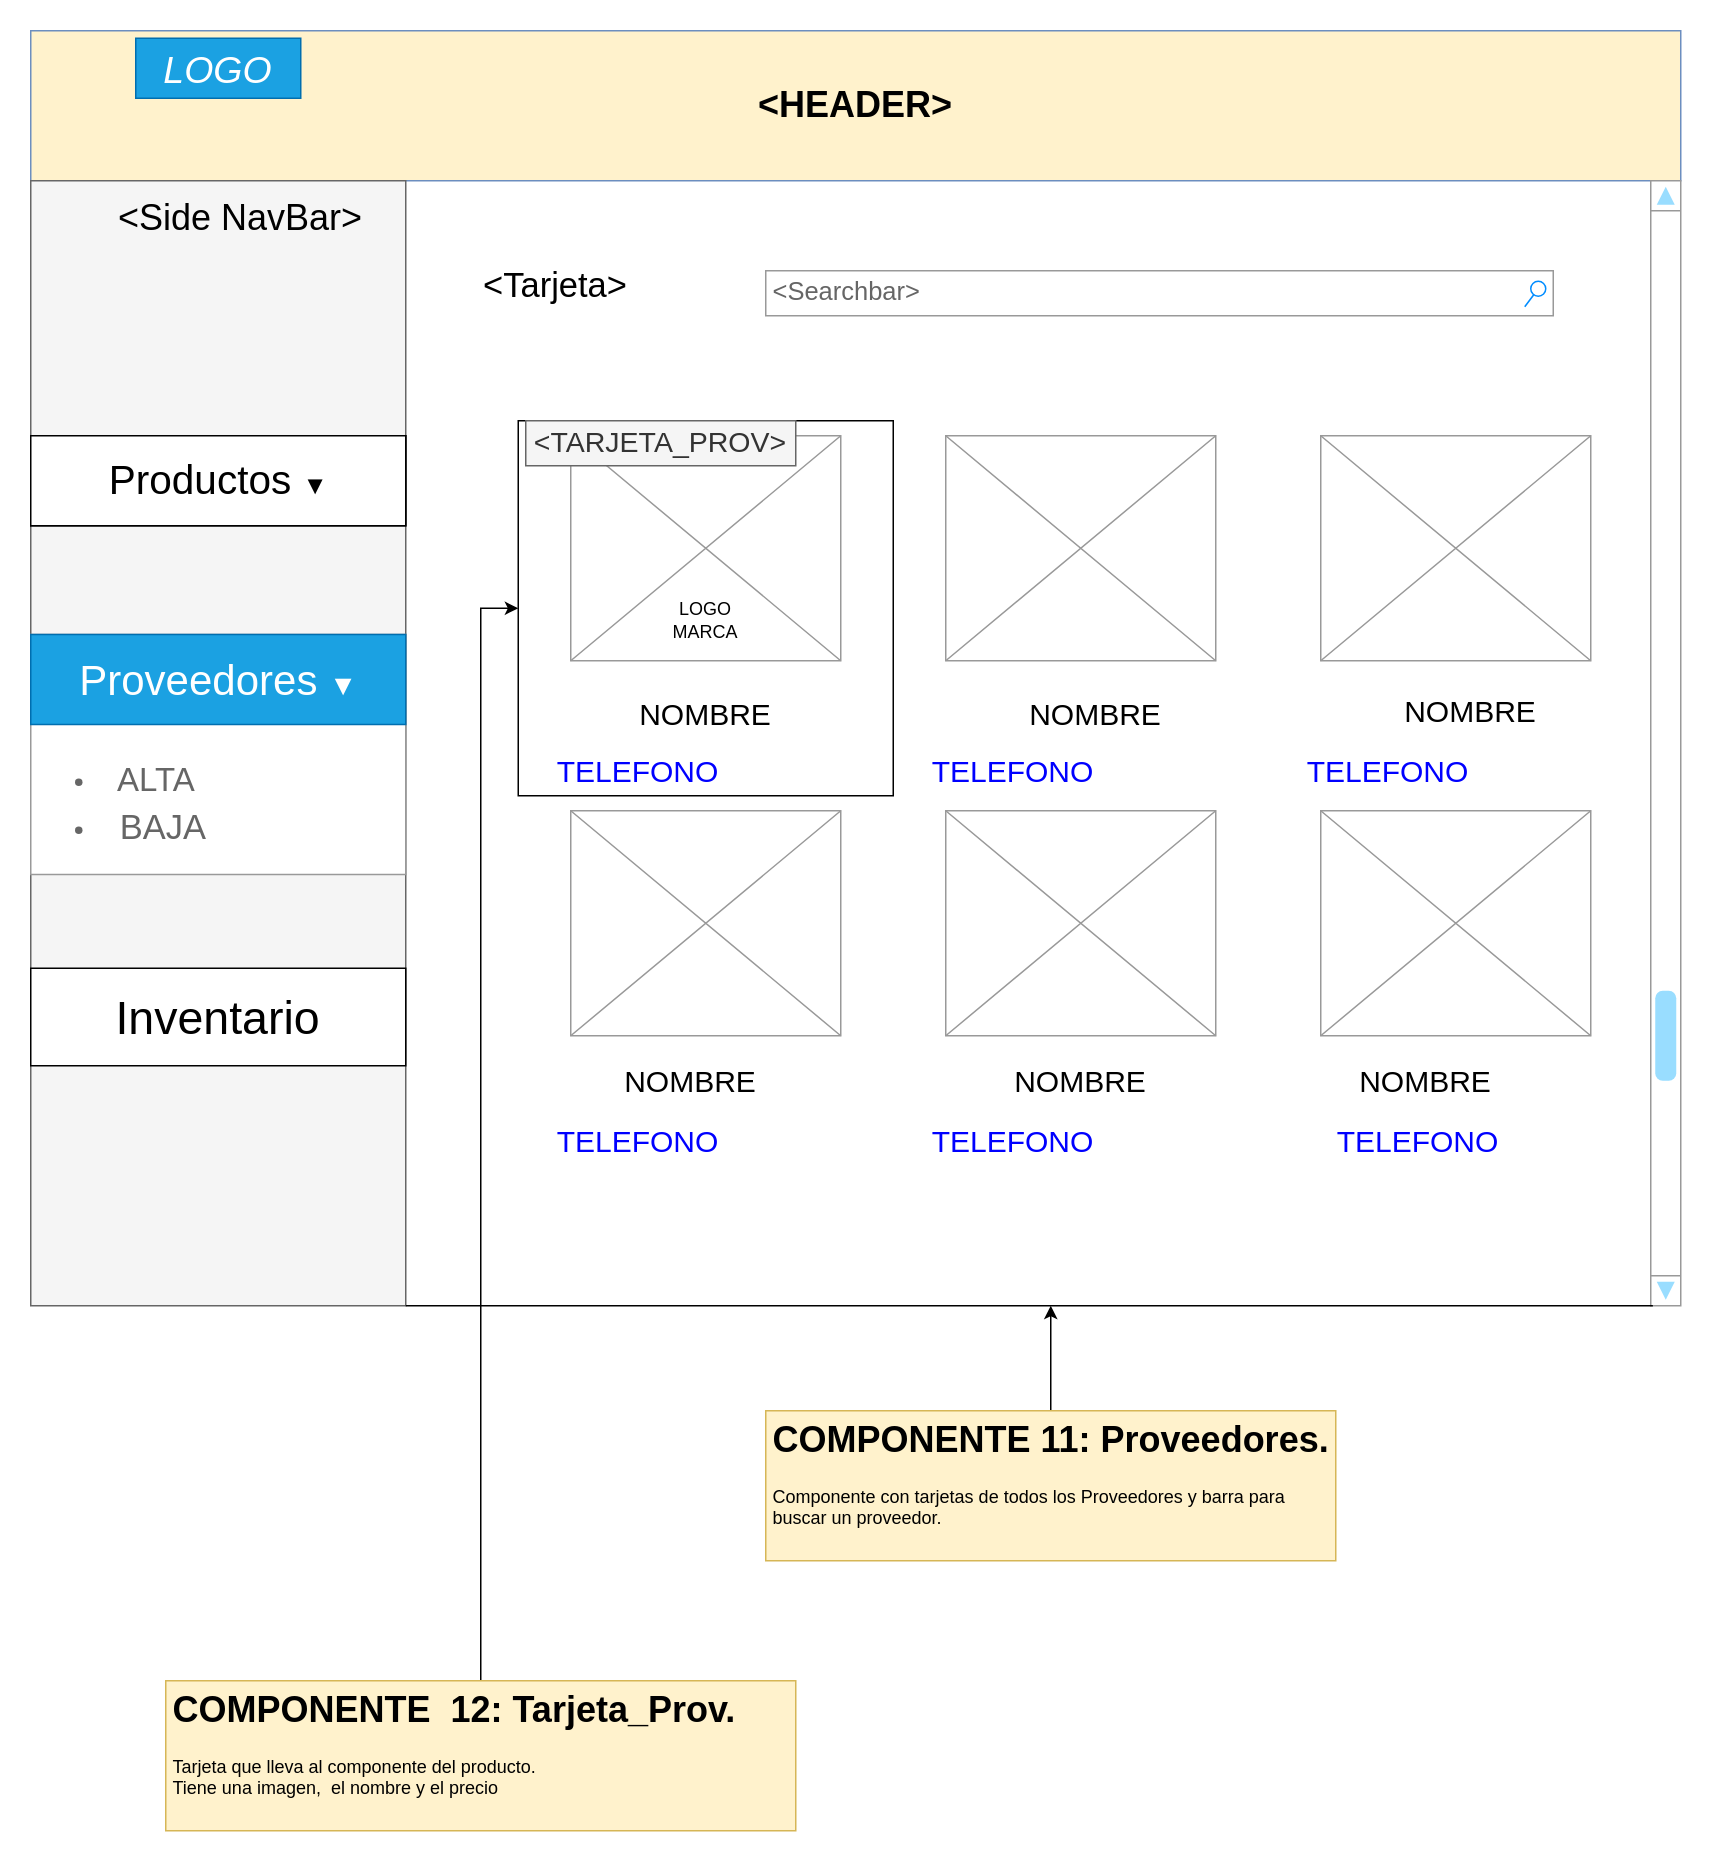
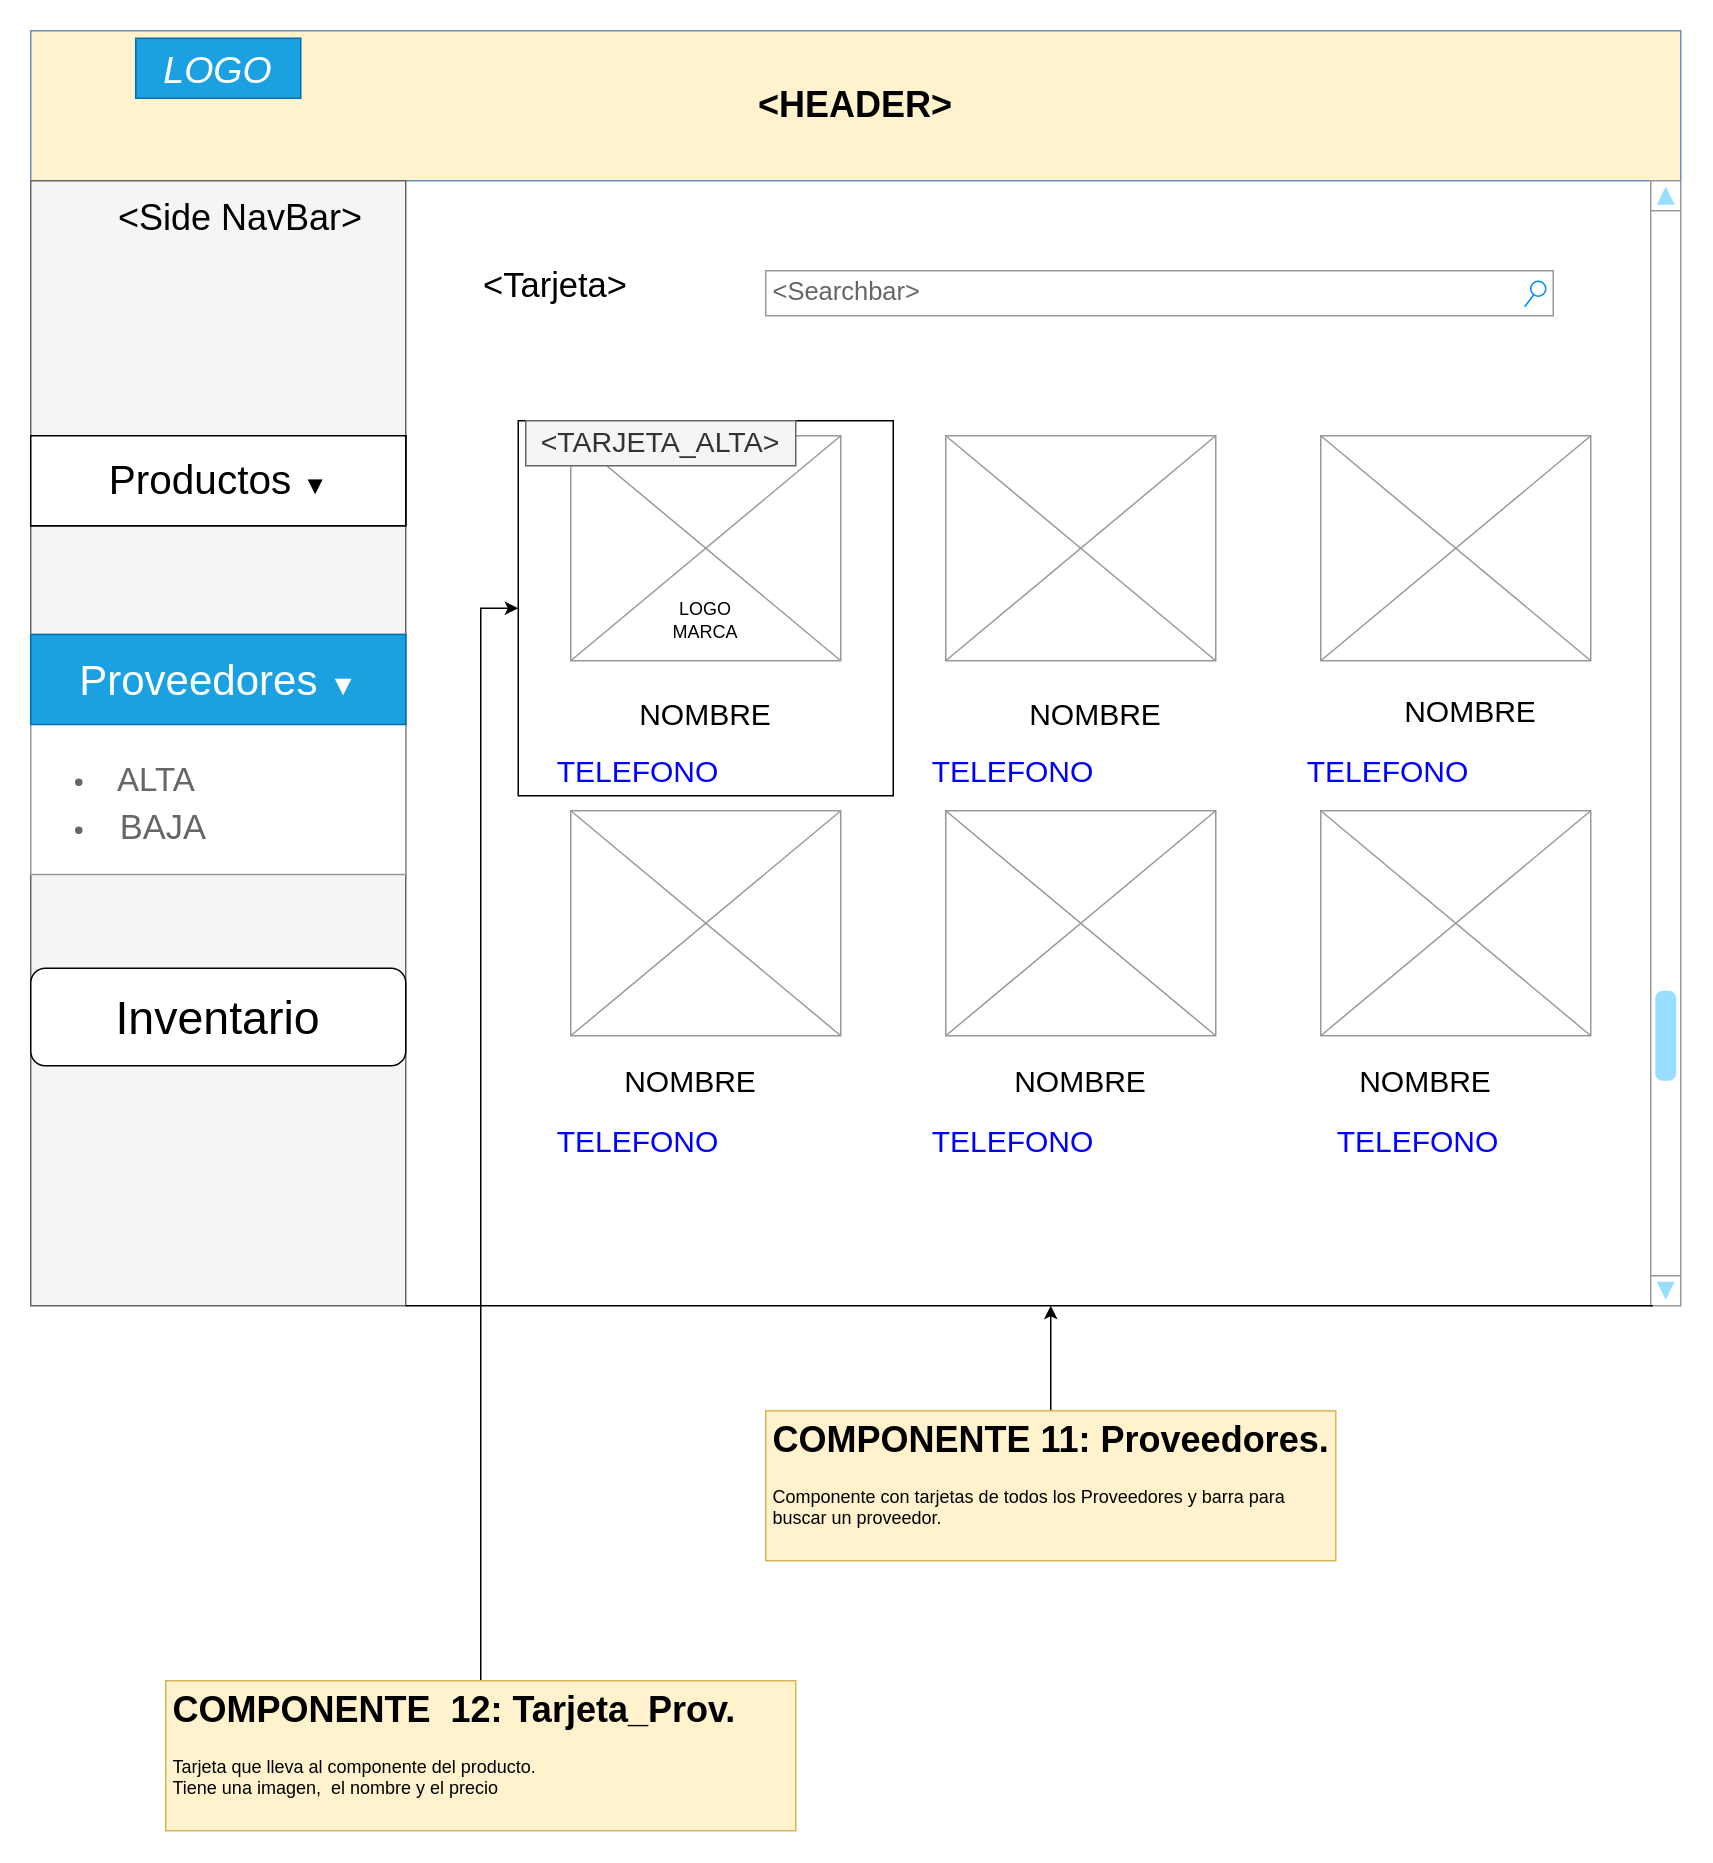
(661, 443) -> (661, 443)
(218, 1017) -> (218, 1017)
